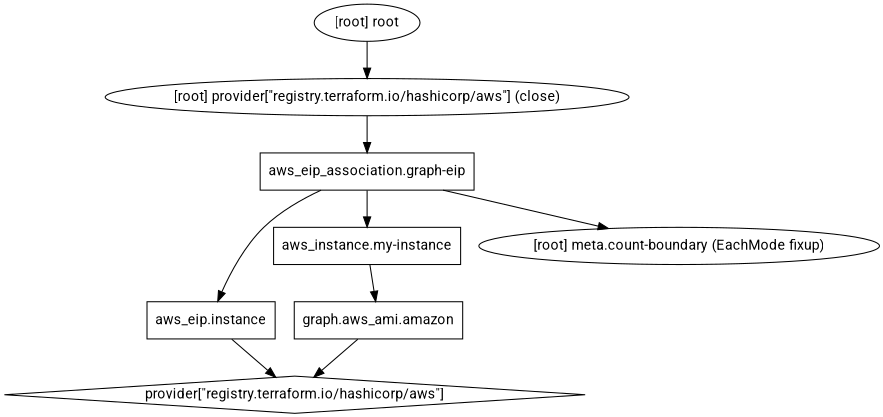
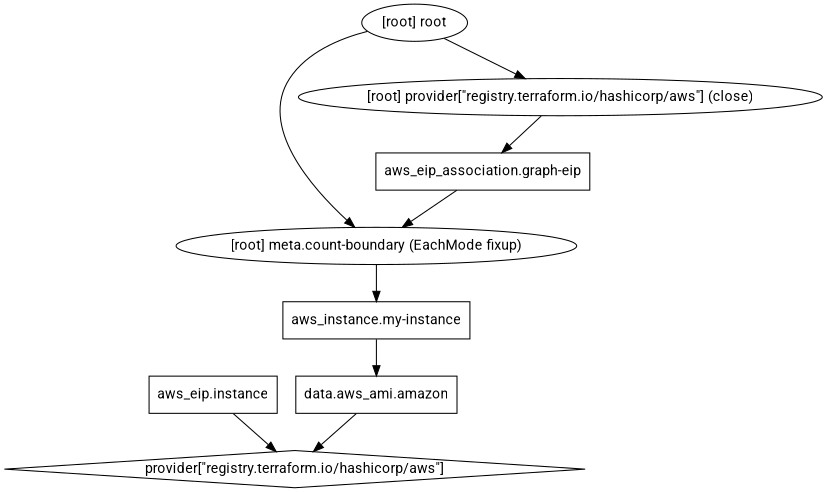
none -> (280, 113)
(367, 204) -> (376, 278)
(261, 230) -> none
(378, 320) -> (376, 395)
